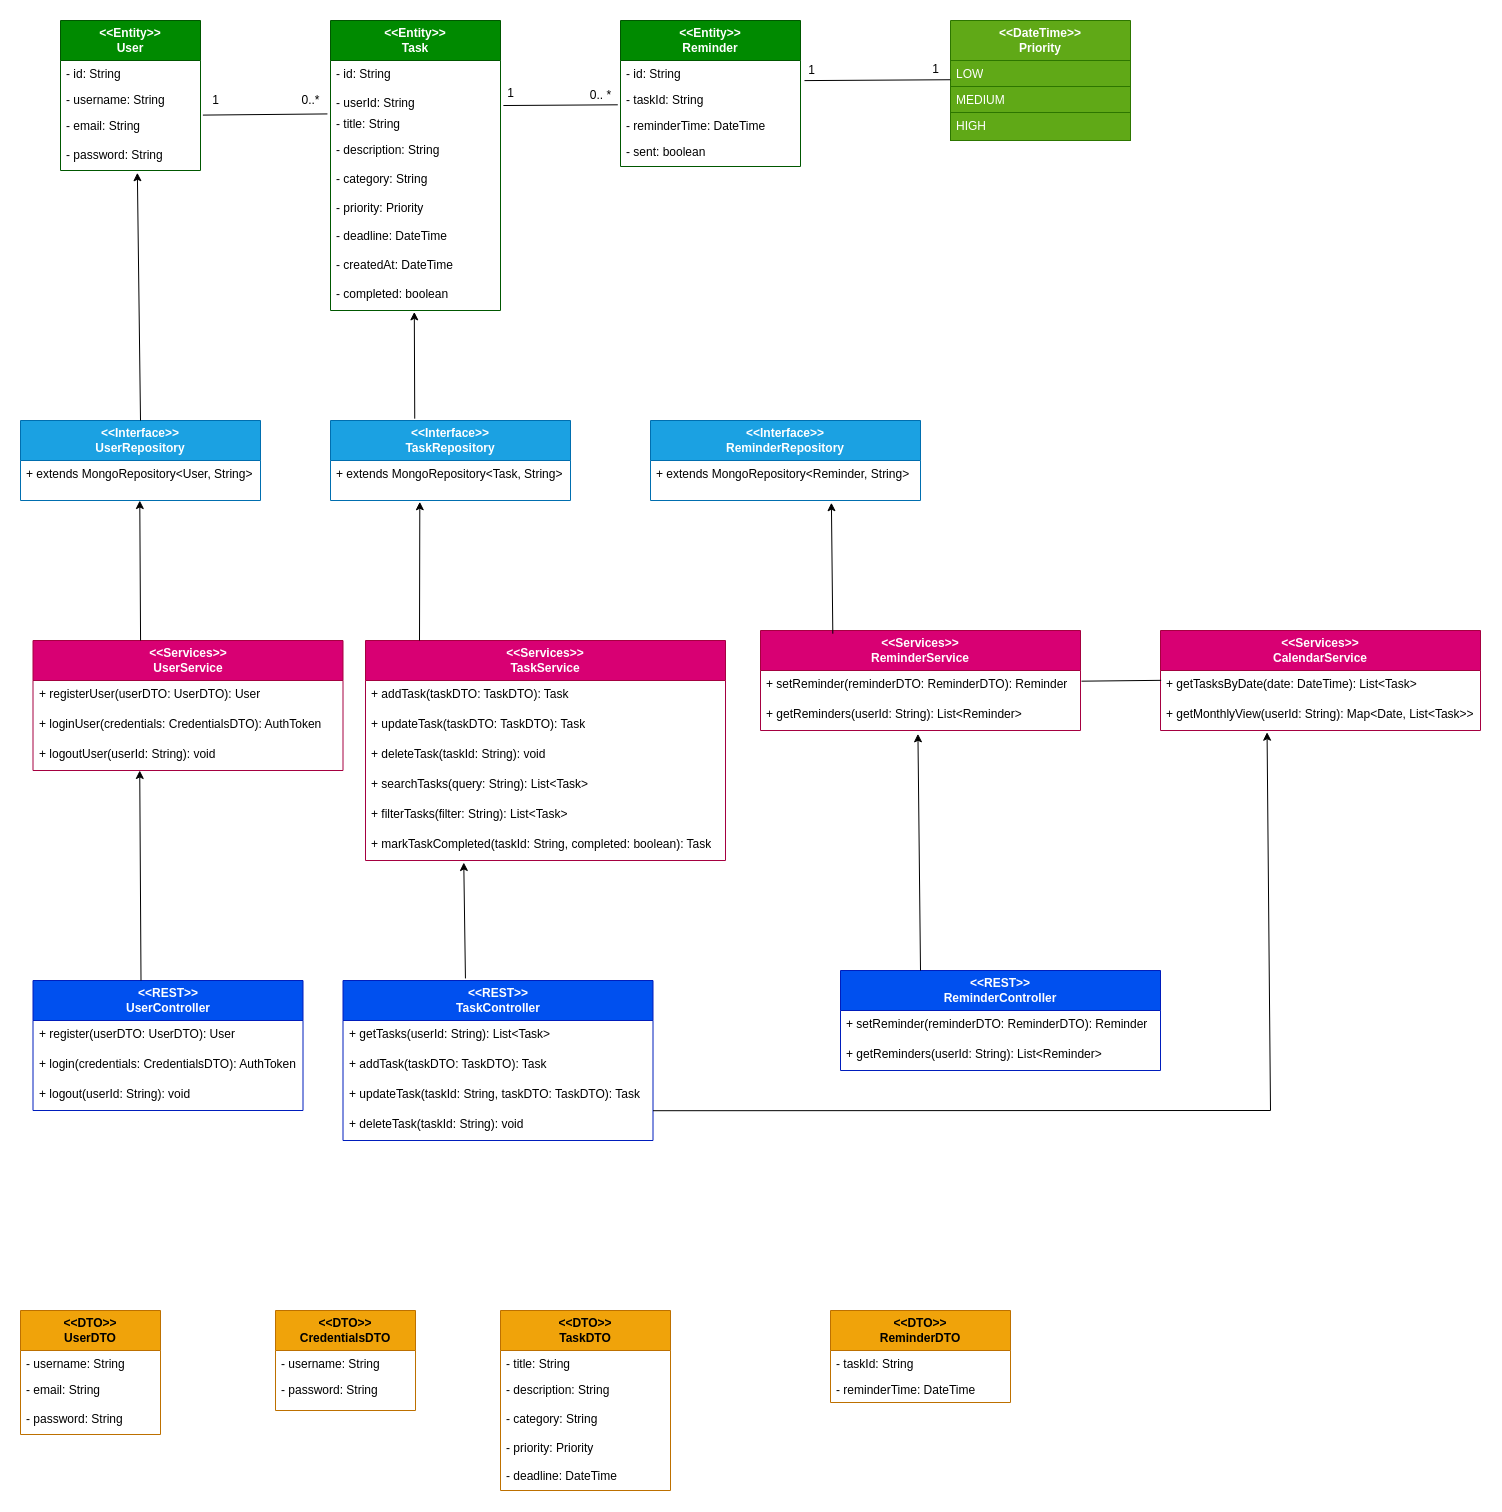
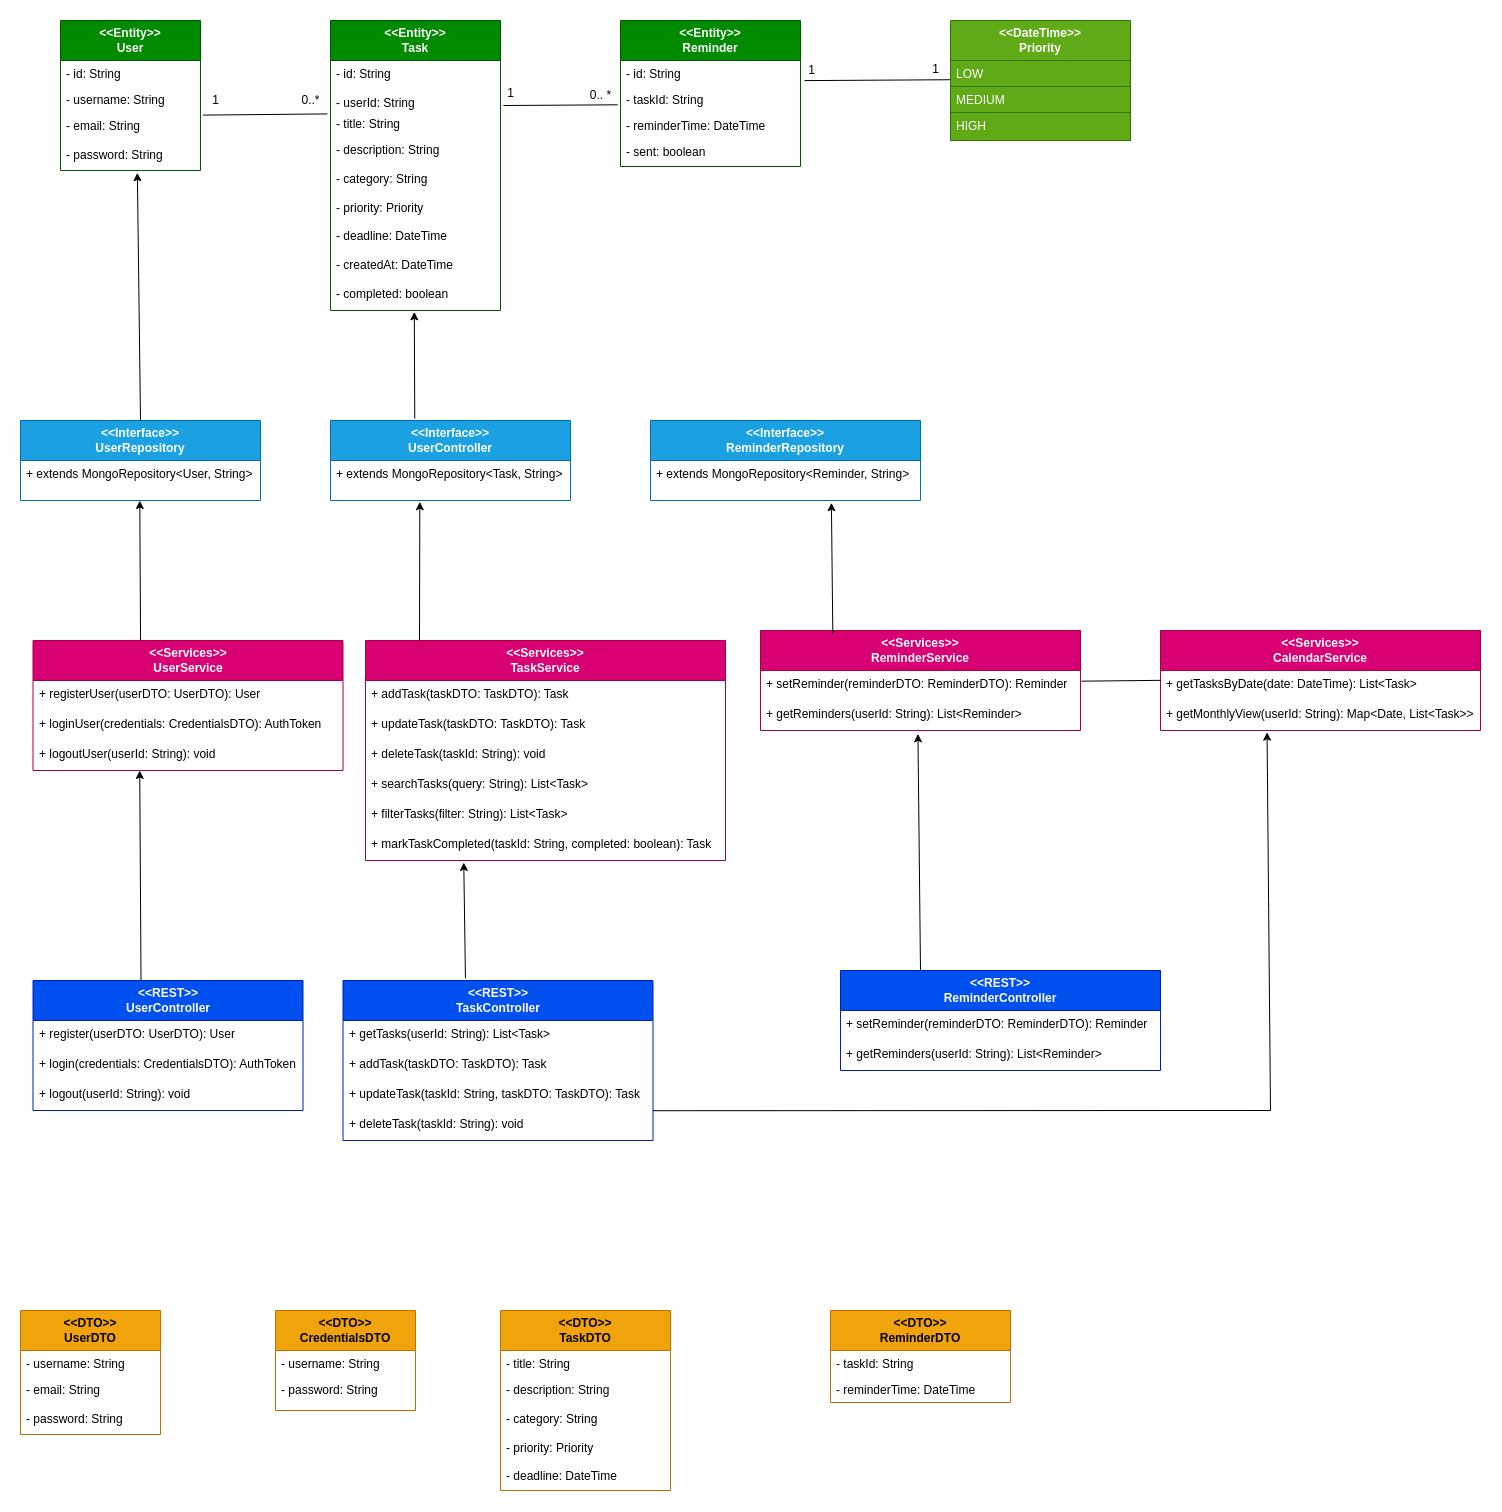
(451, 441) -> (451, 441)
